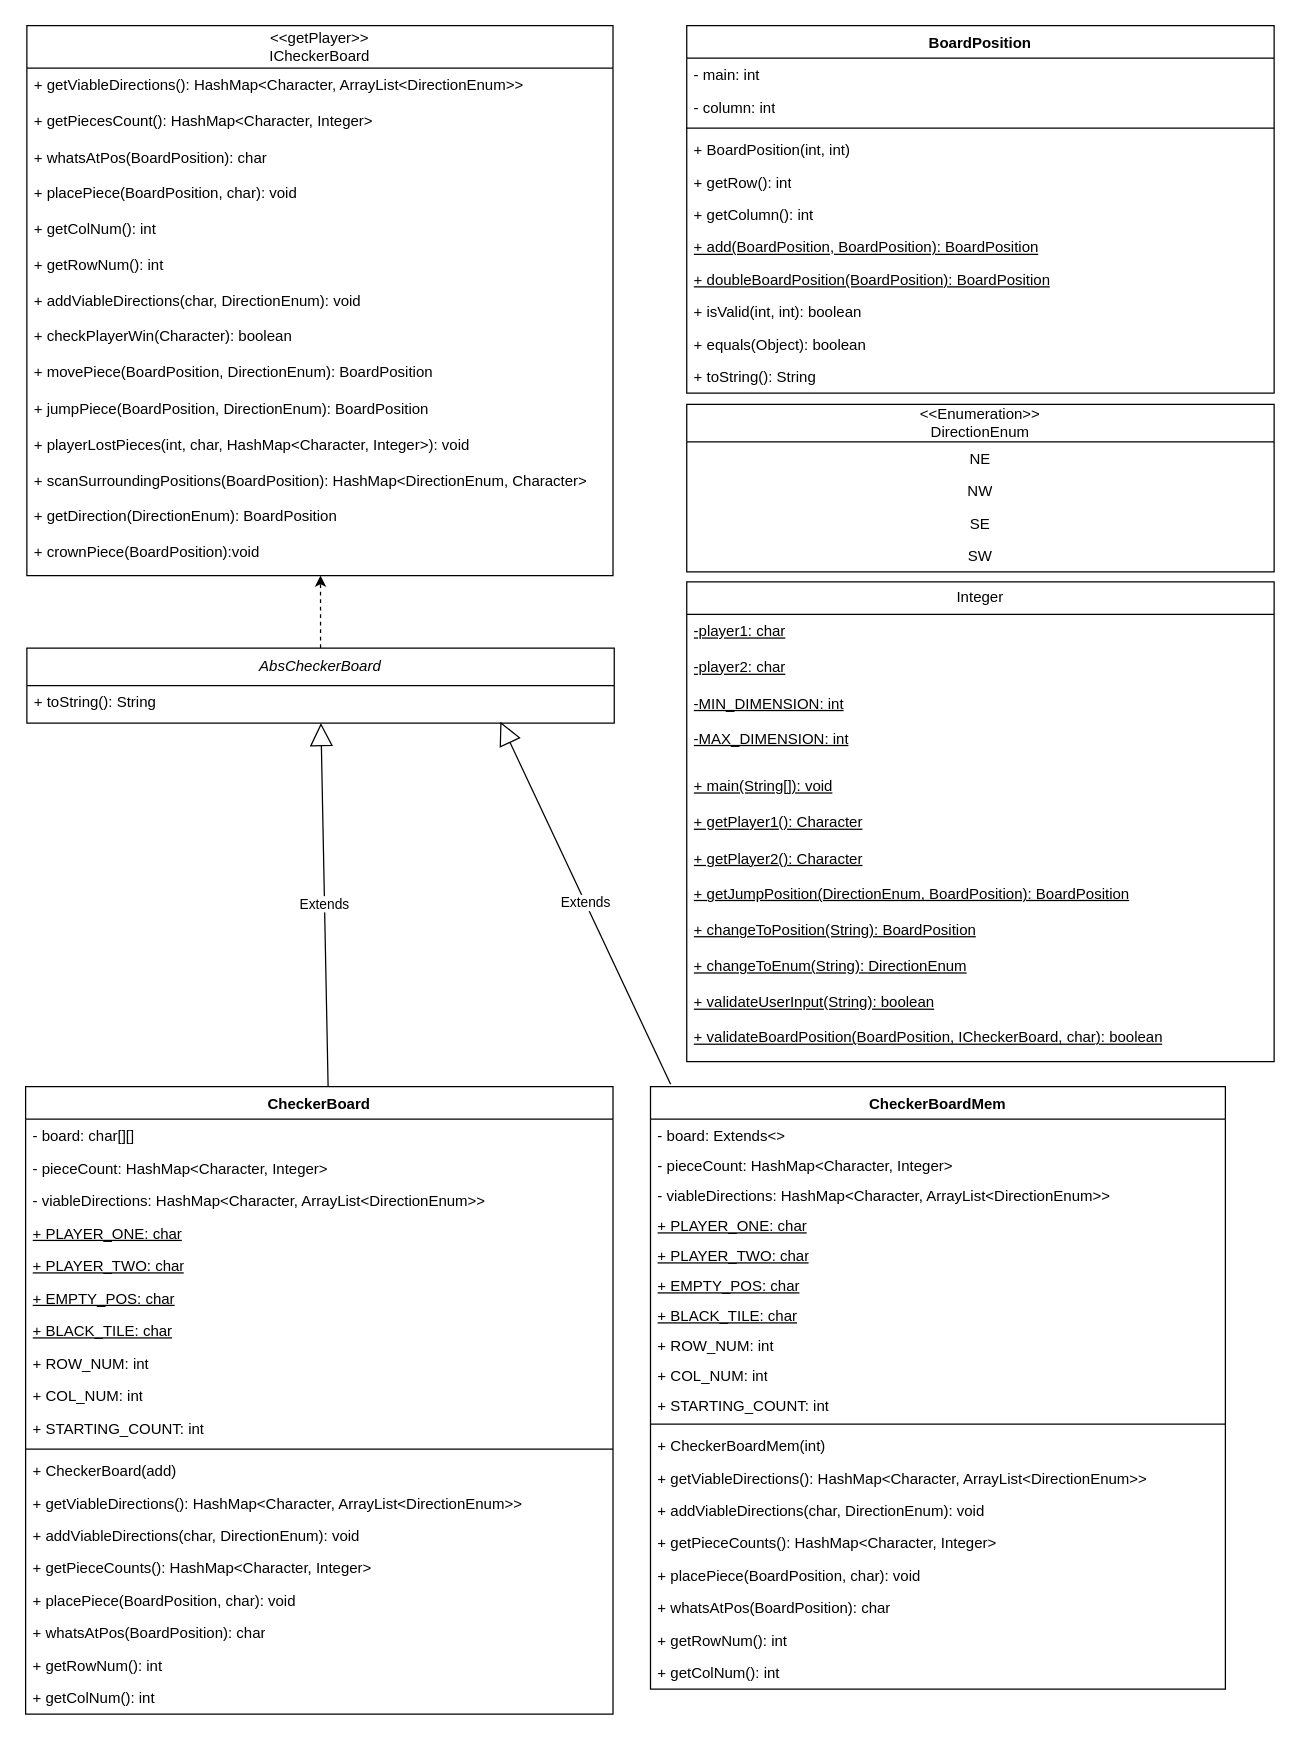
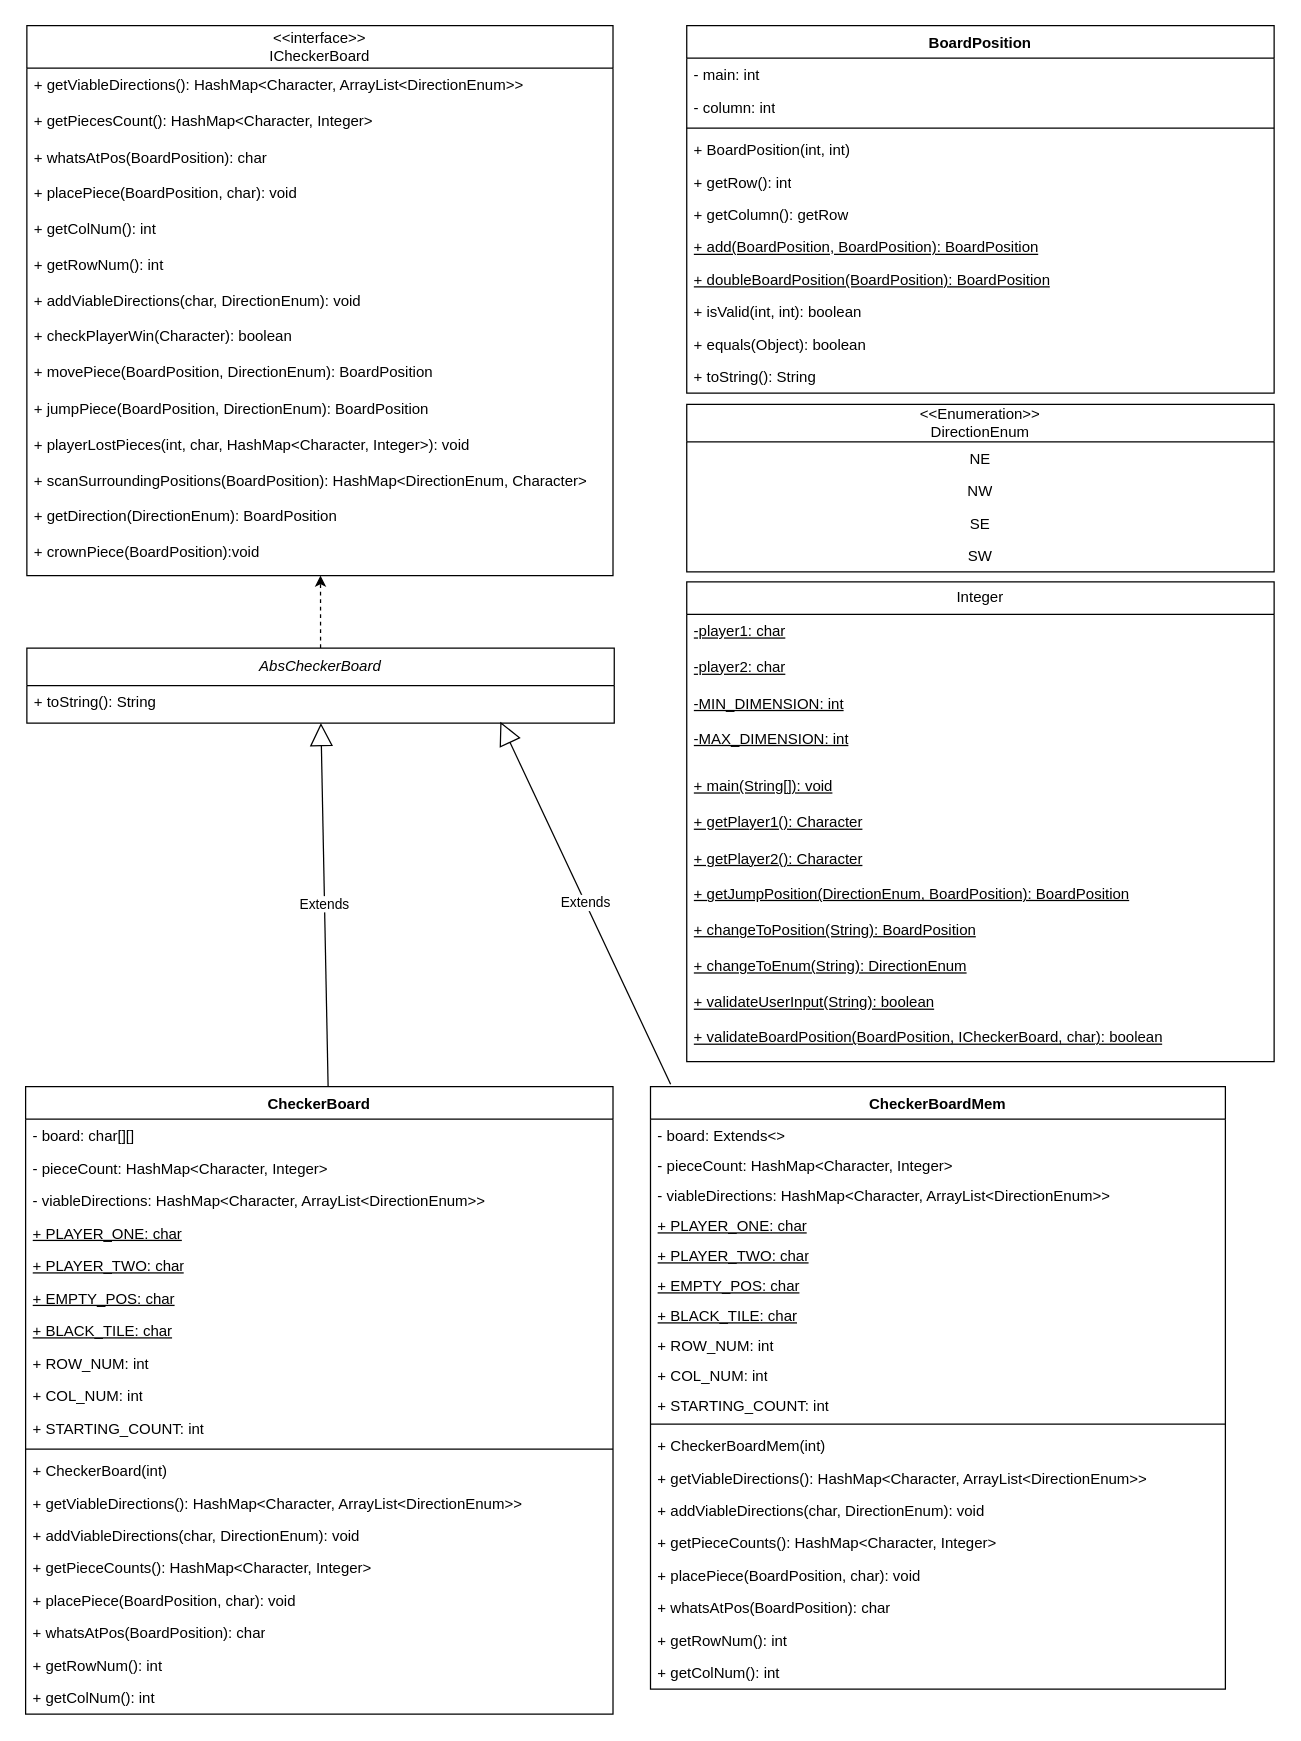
(320, 47) -> (320, 47)
(760, 216) -> (775, 216)
(111, 1472) -> (109, 1472)
